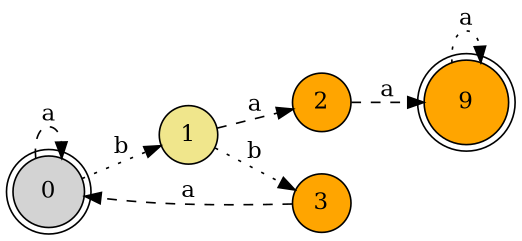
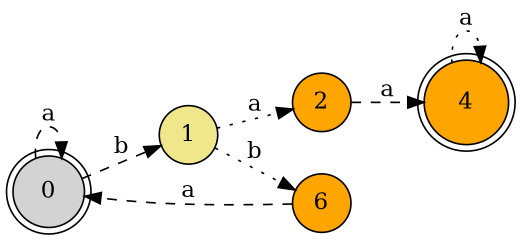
(466, 102) -> (466, 102)
(247, 121) -> (247, 121)
(114, 165) -> (114, 165)
(322, 203) -> (322, 203)
